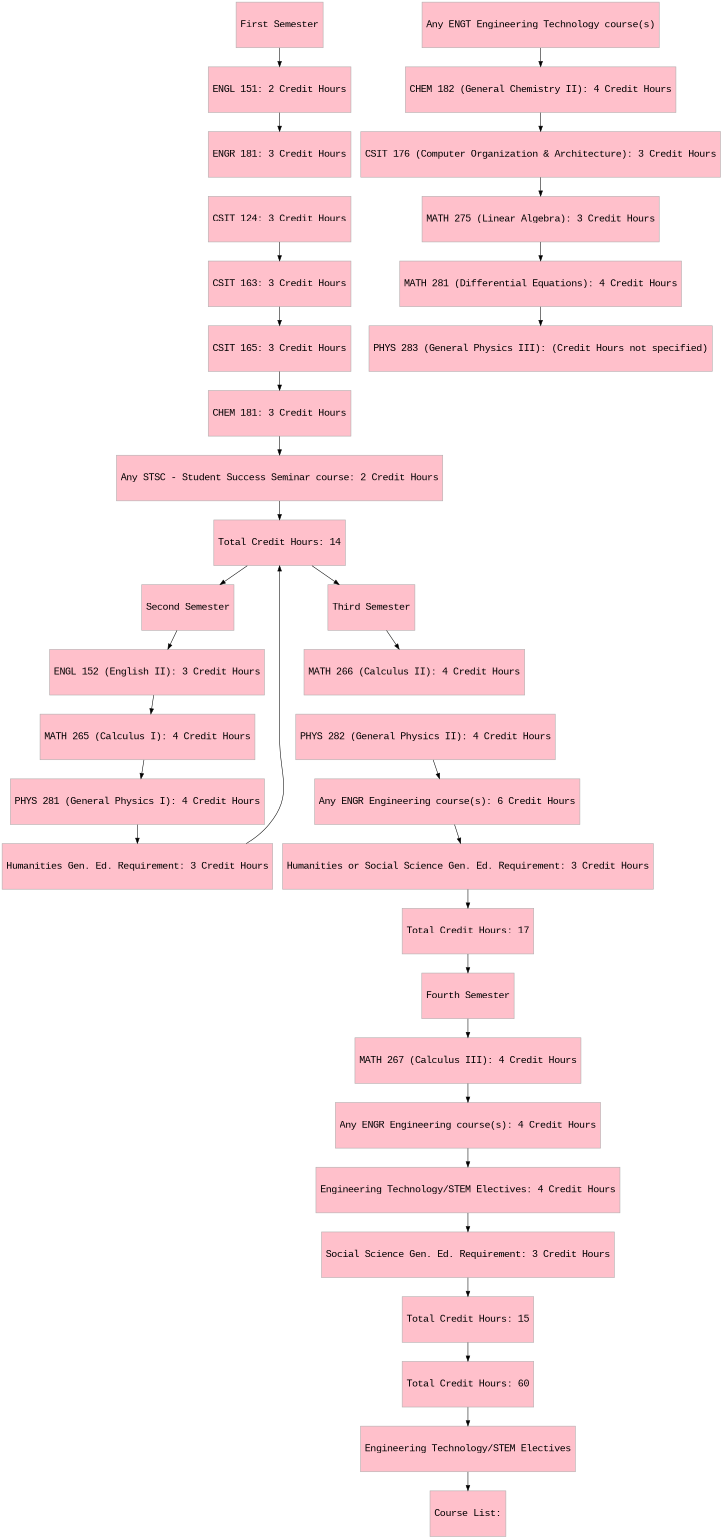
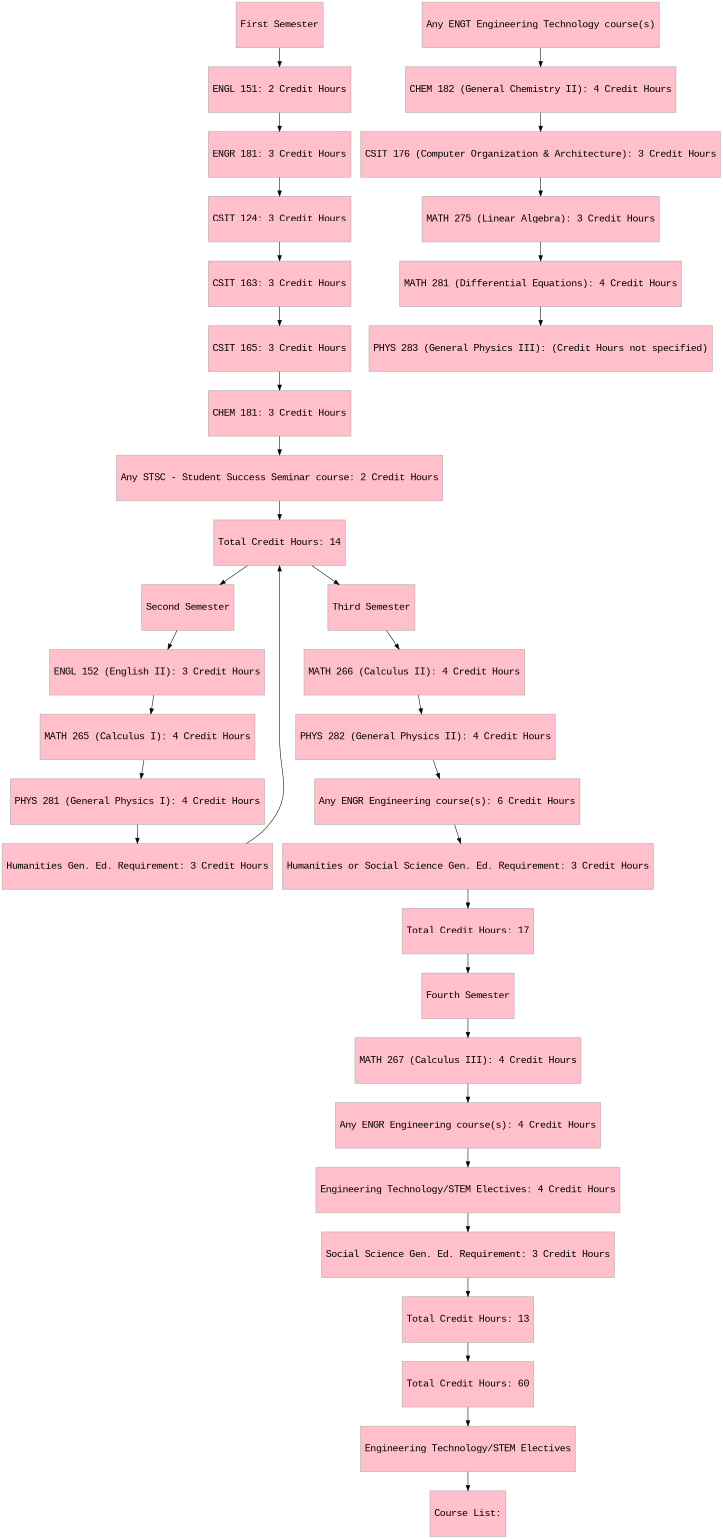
none -> (280, 184)
none -> (419, 702)
(468, 1319) -> (468, 1319)
